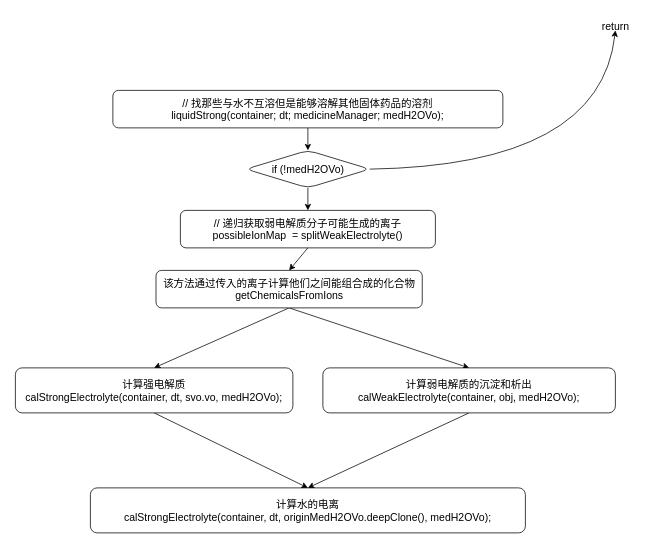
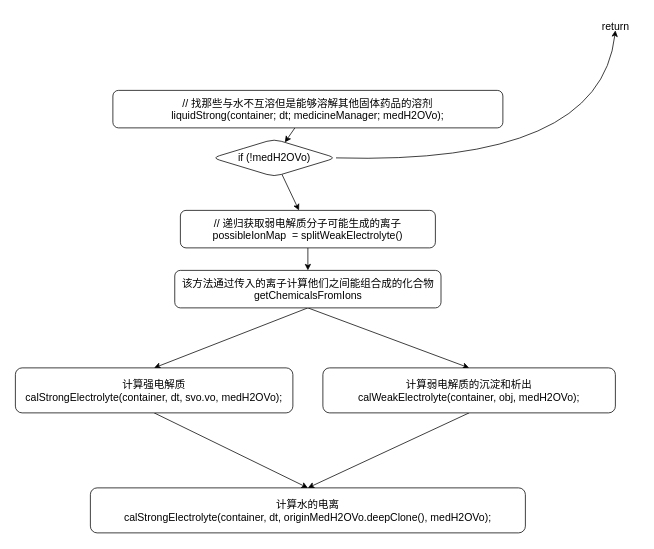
(308, 169) -> (274, 158)
(289, 289) -> (308, 289)
